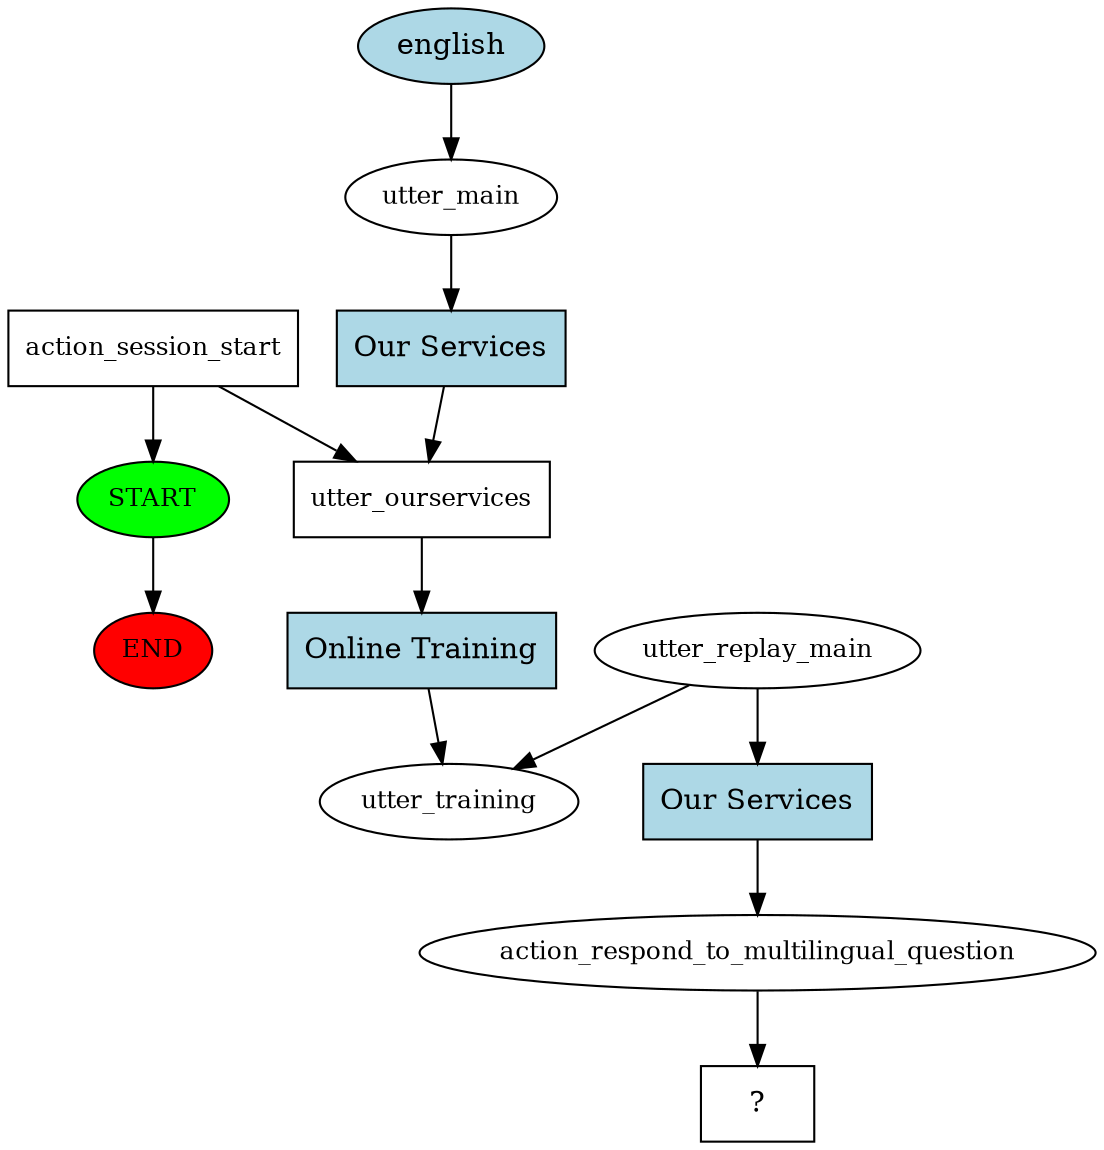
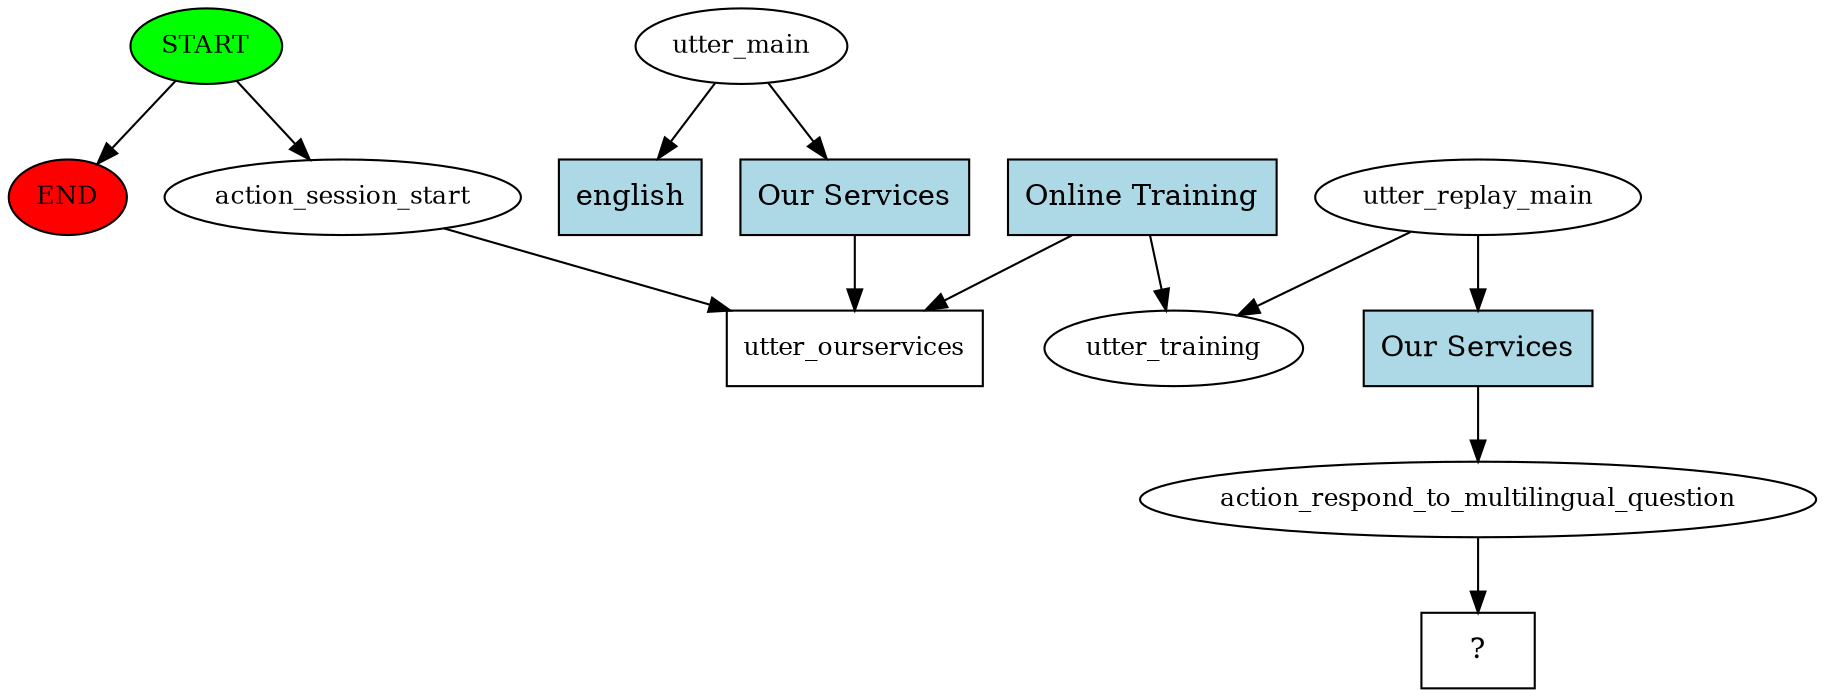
(451, 46) -> (630, 197)
(451, 111) -> (693, 112)
(153, 348) -> (343, 197)
(153, 414) -> (266, 113)
(422, 565) -> (1008, 268)
